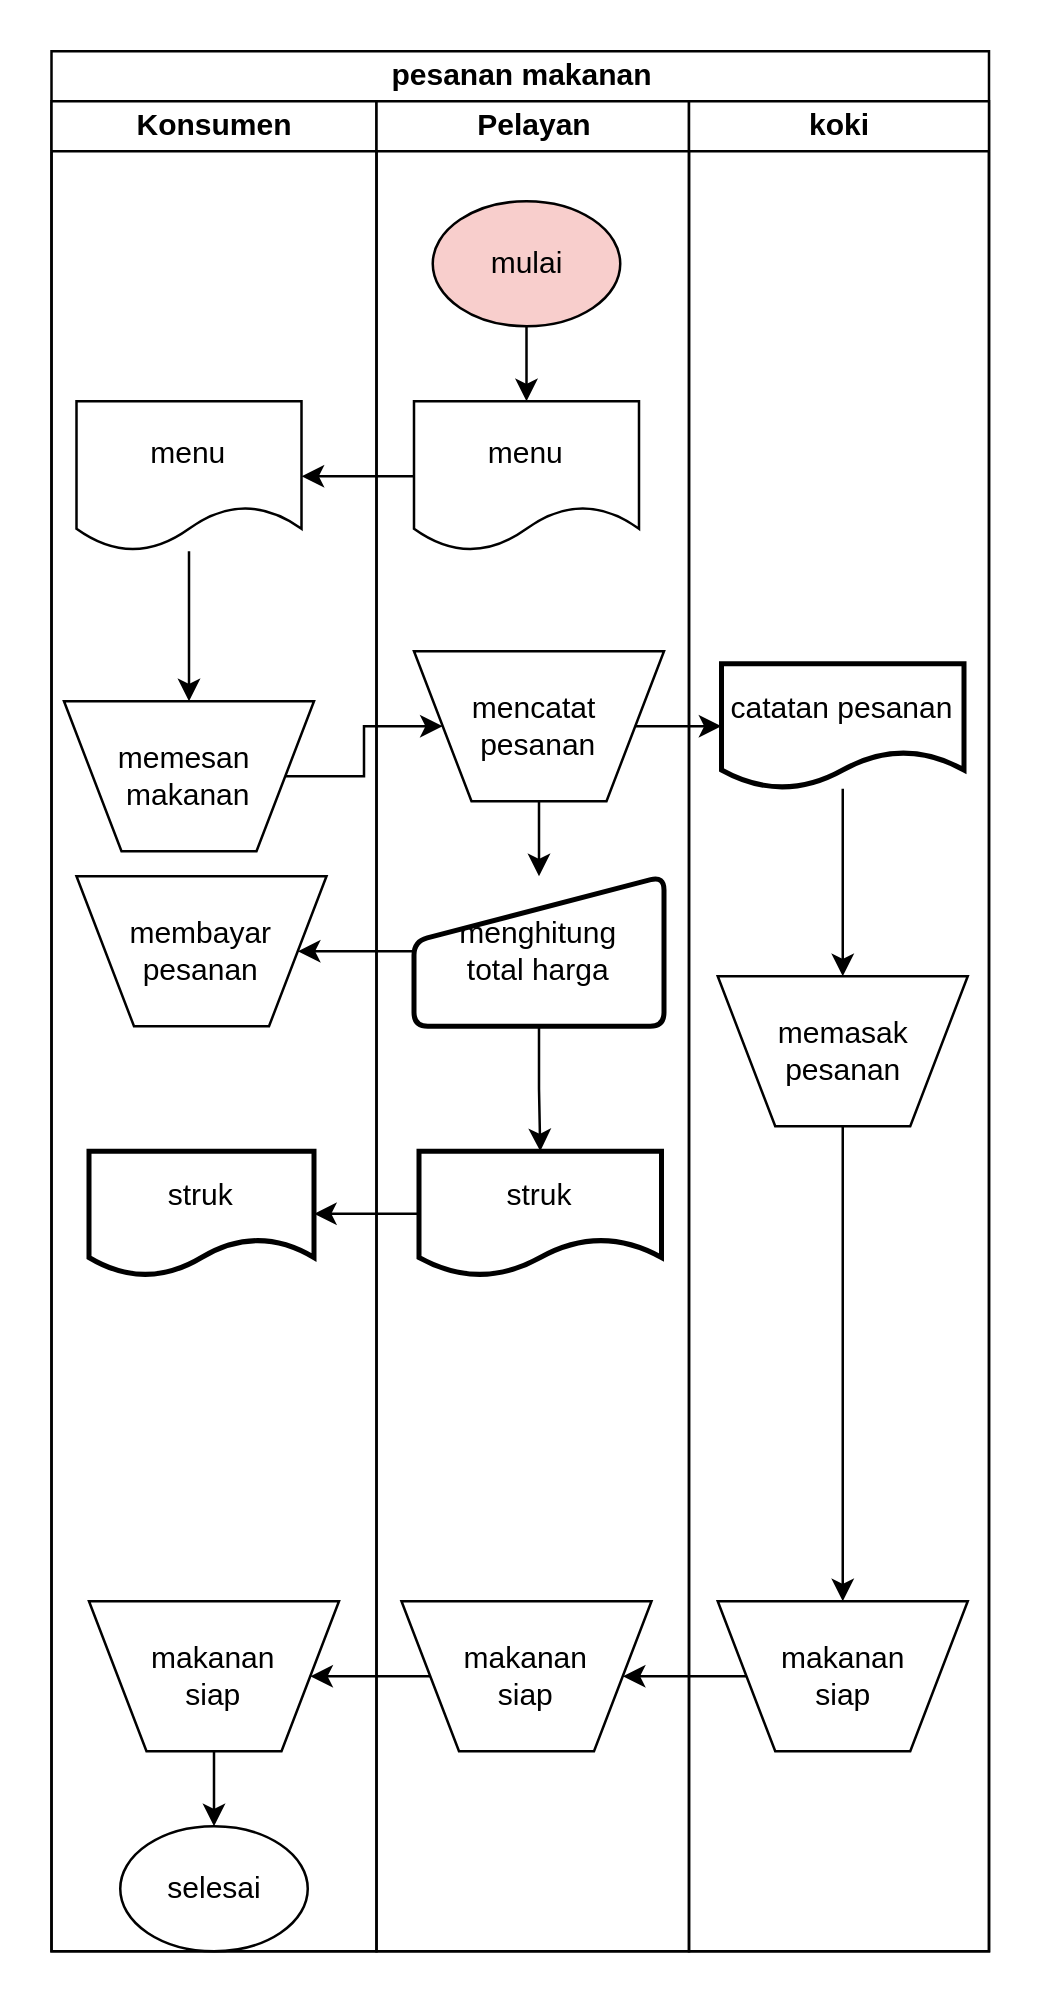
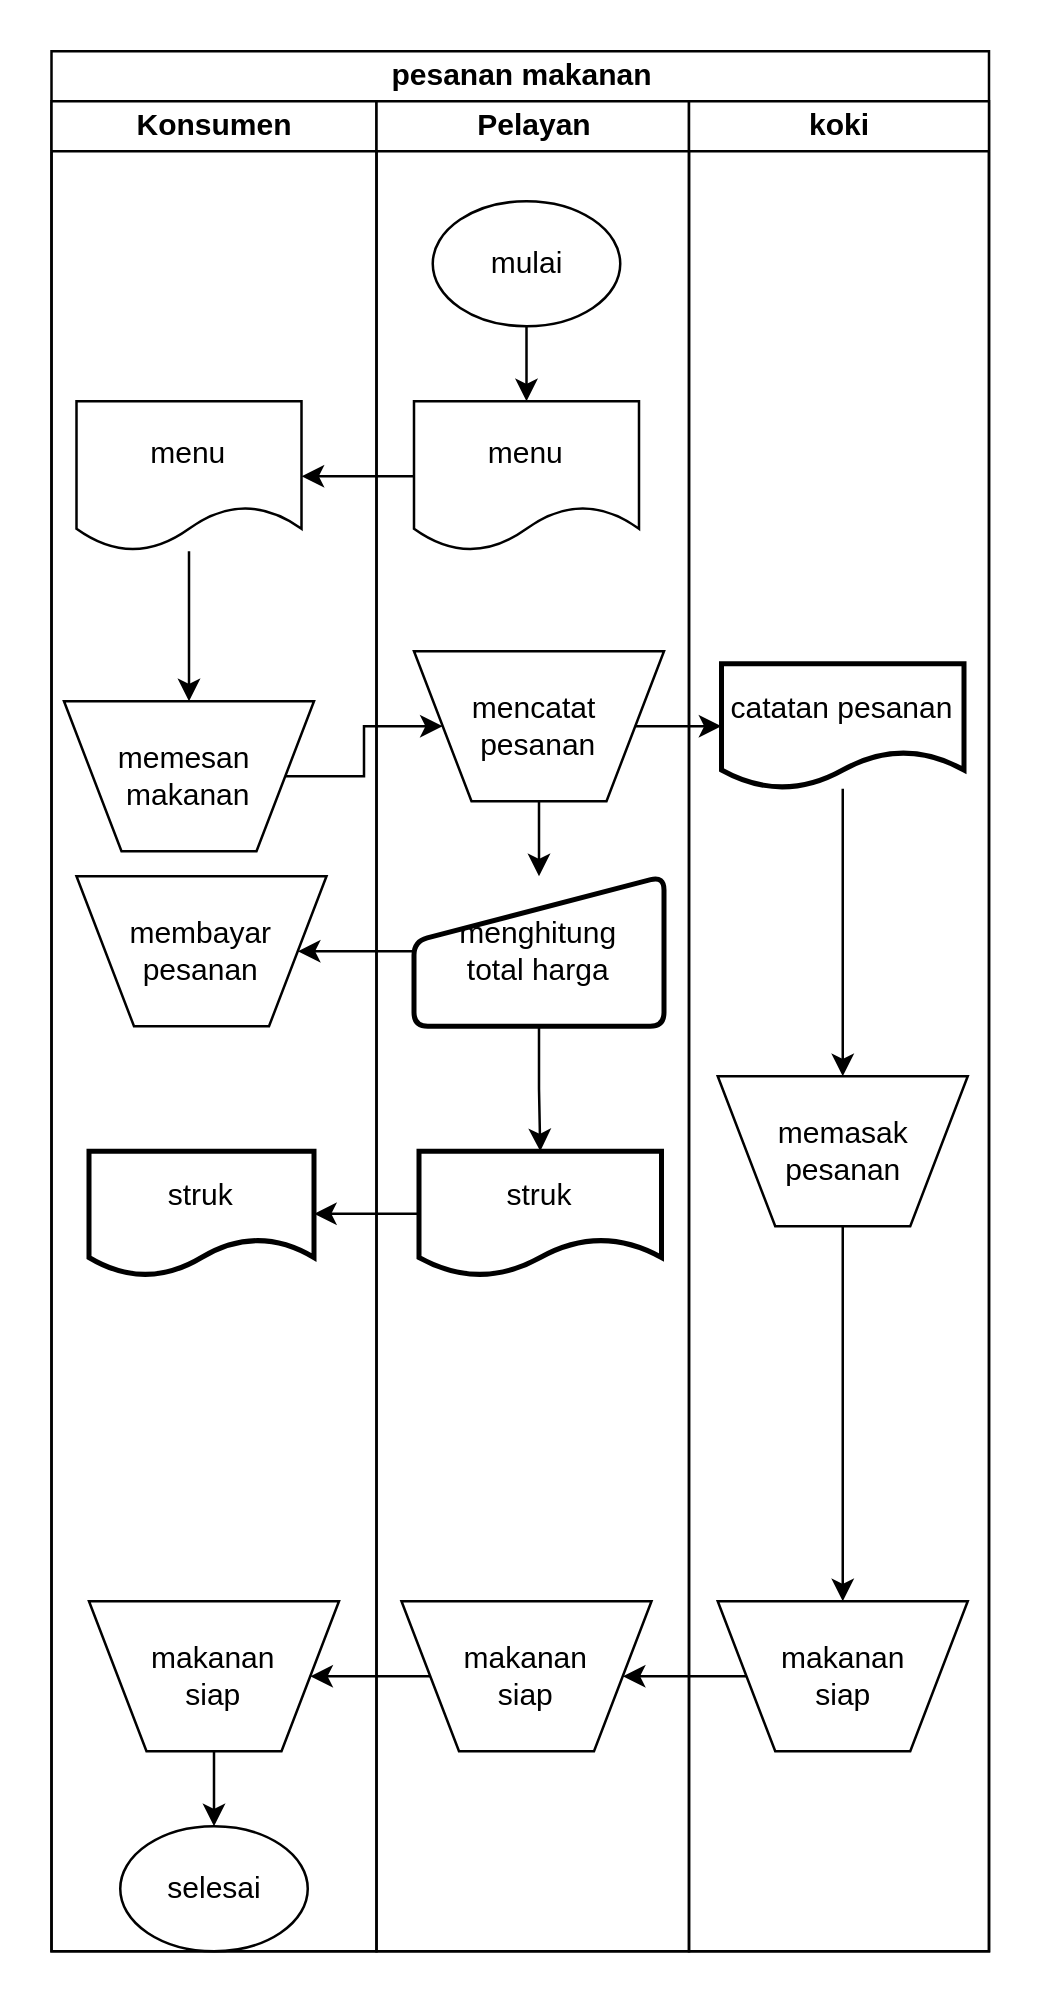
(526, 264) -> (526, 264)
(843, 1051) -> (843, 1151)
